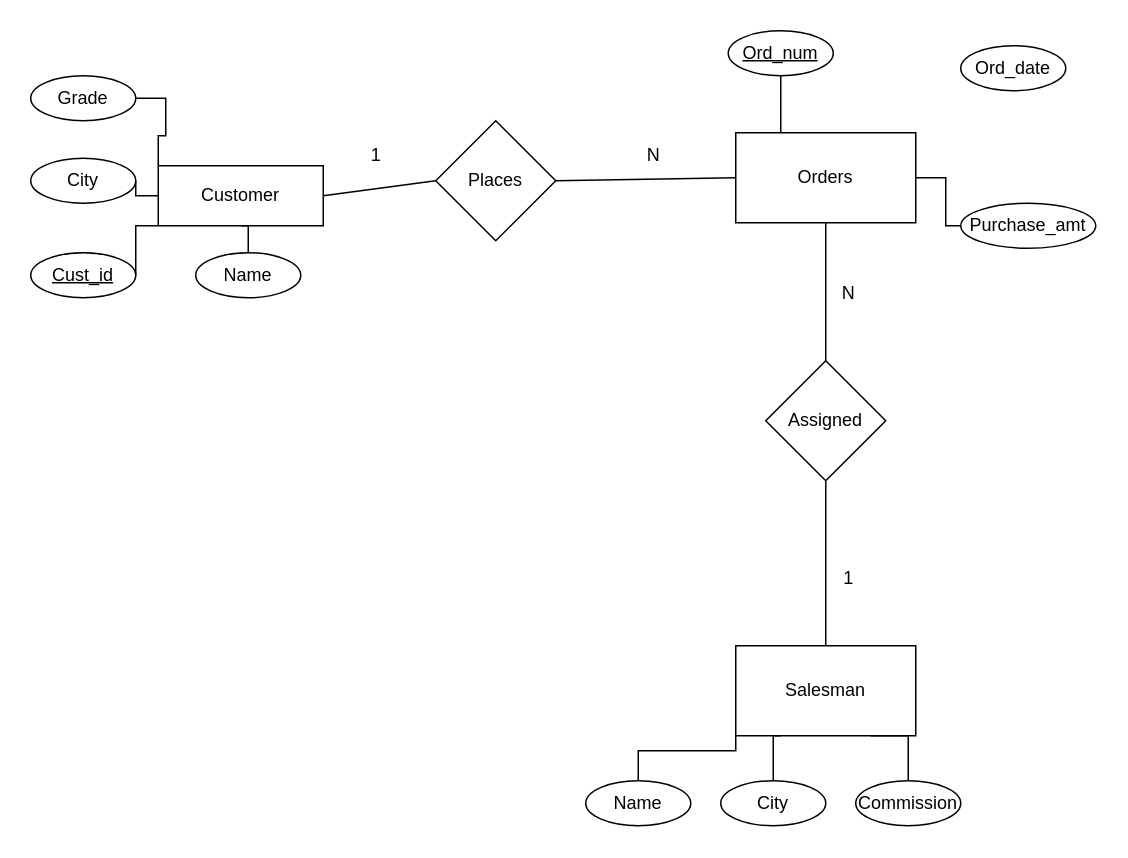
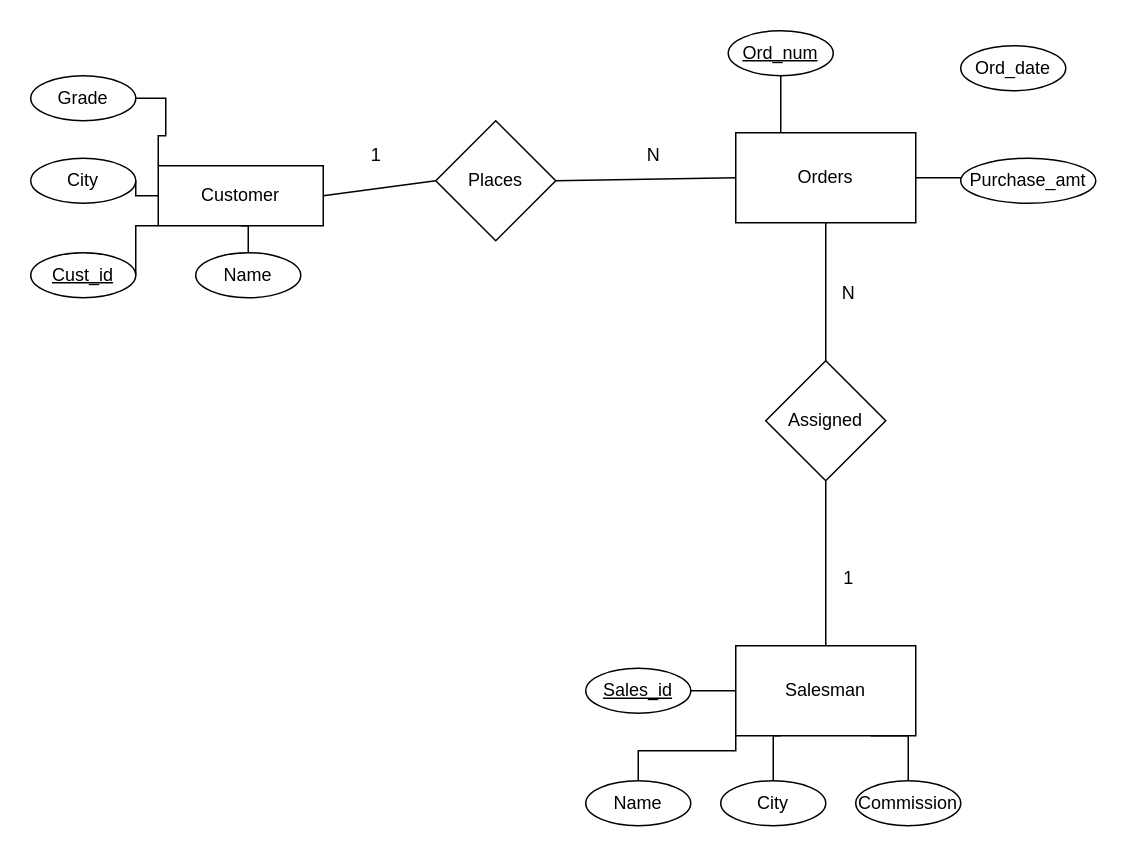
(1028, 226) -> (1028, 181)
none -> (638, 691)
none -> (714, 691)
